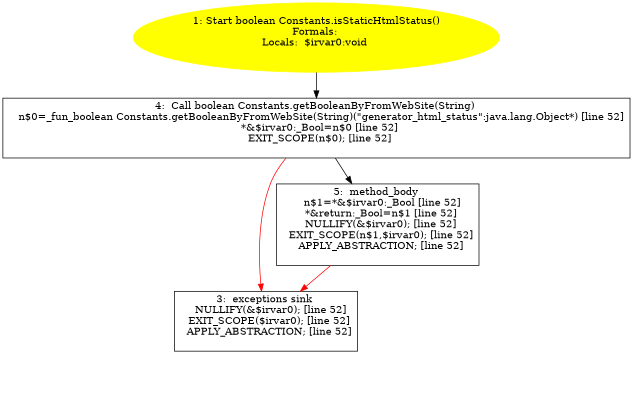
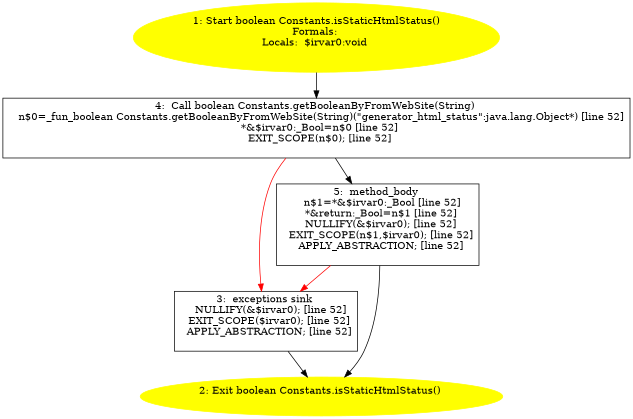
none -> (321, 396)
